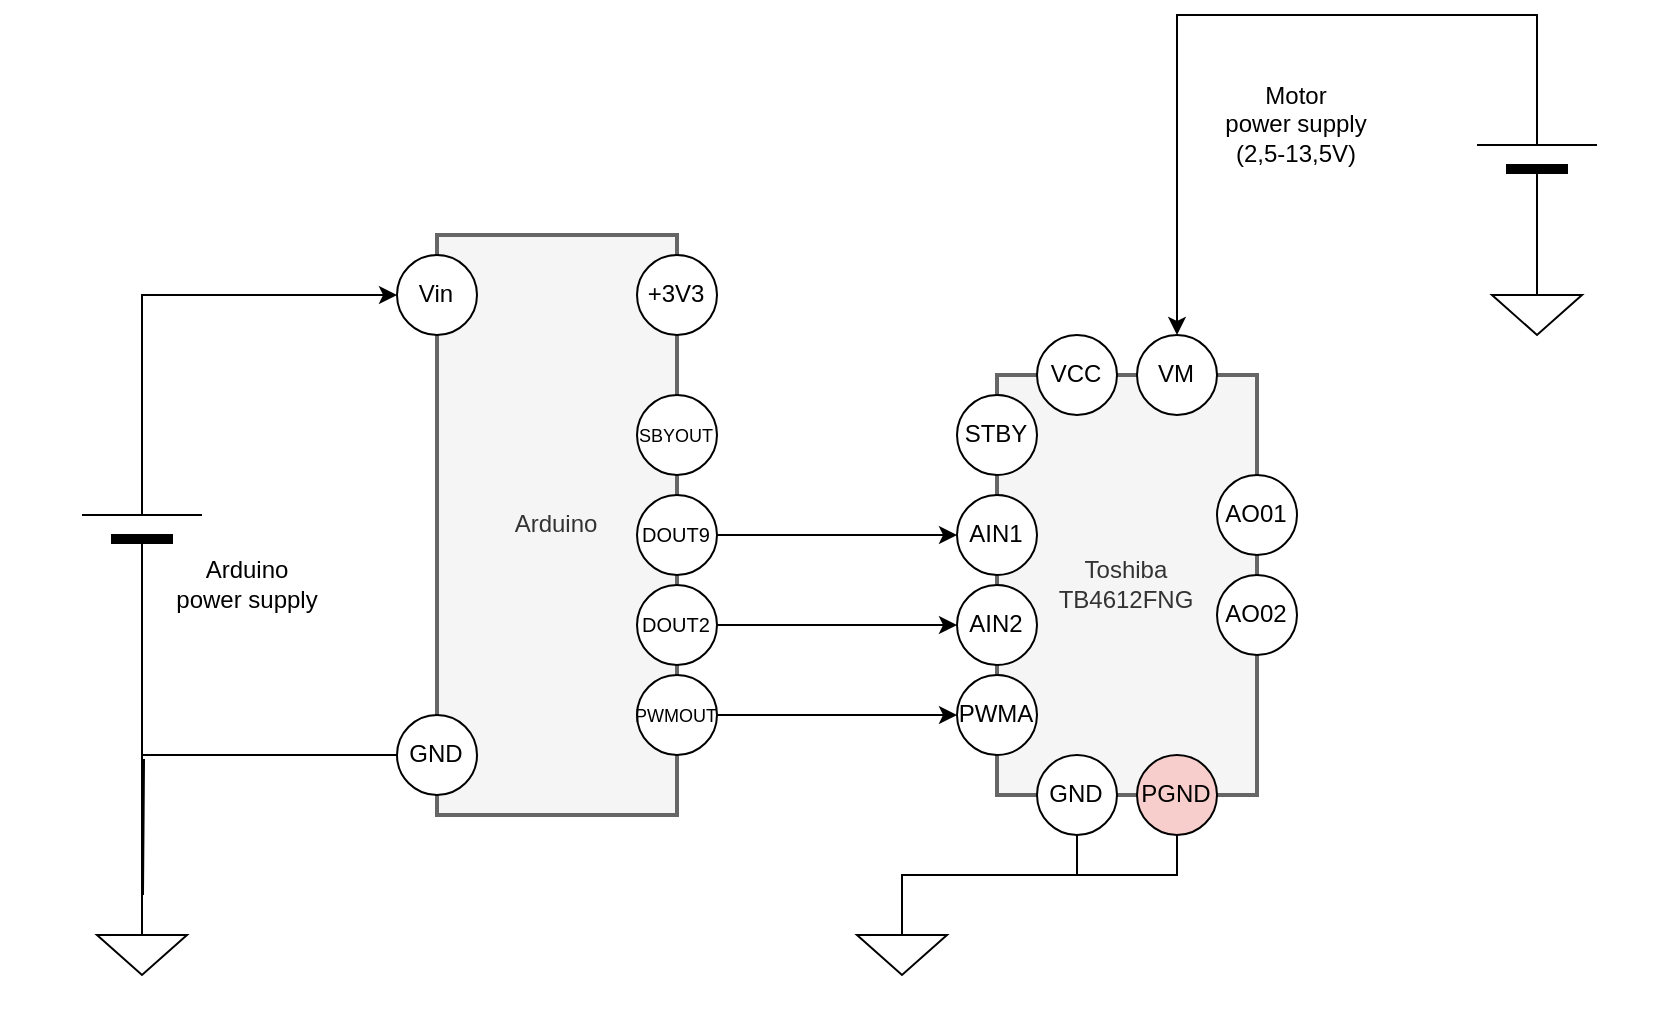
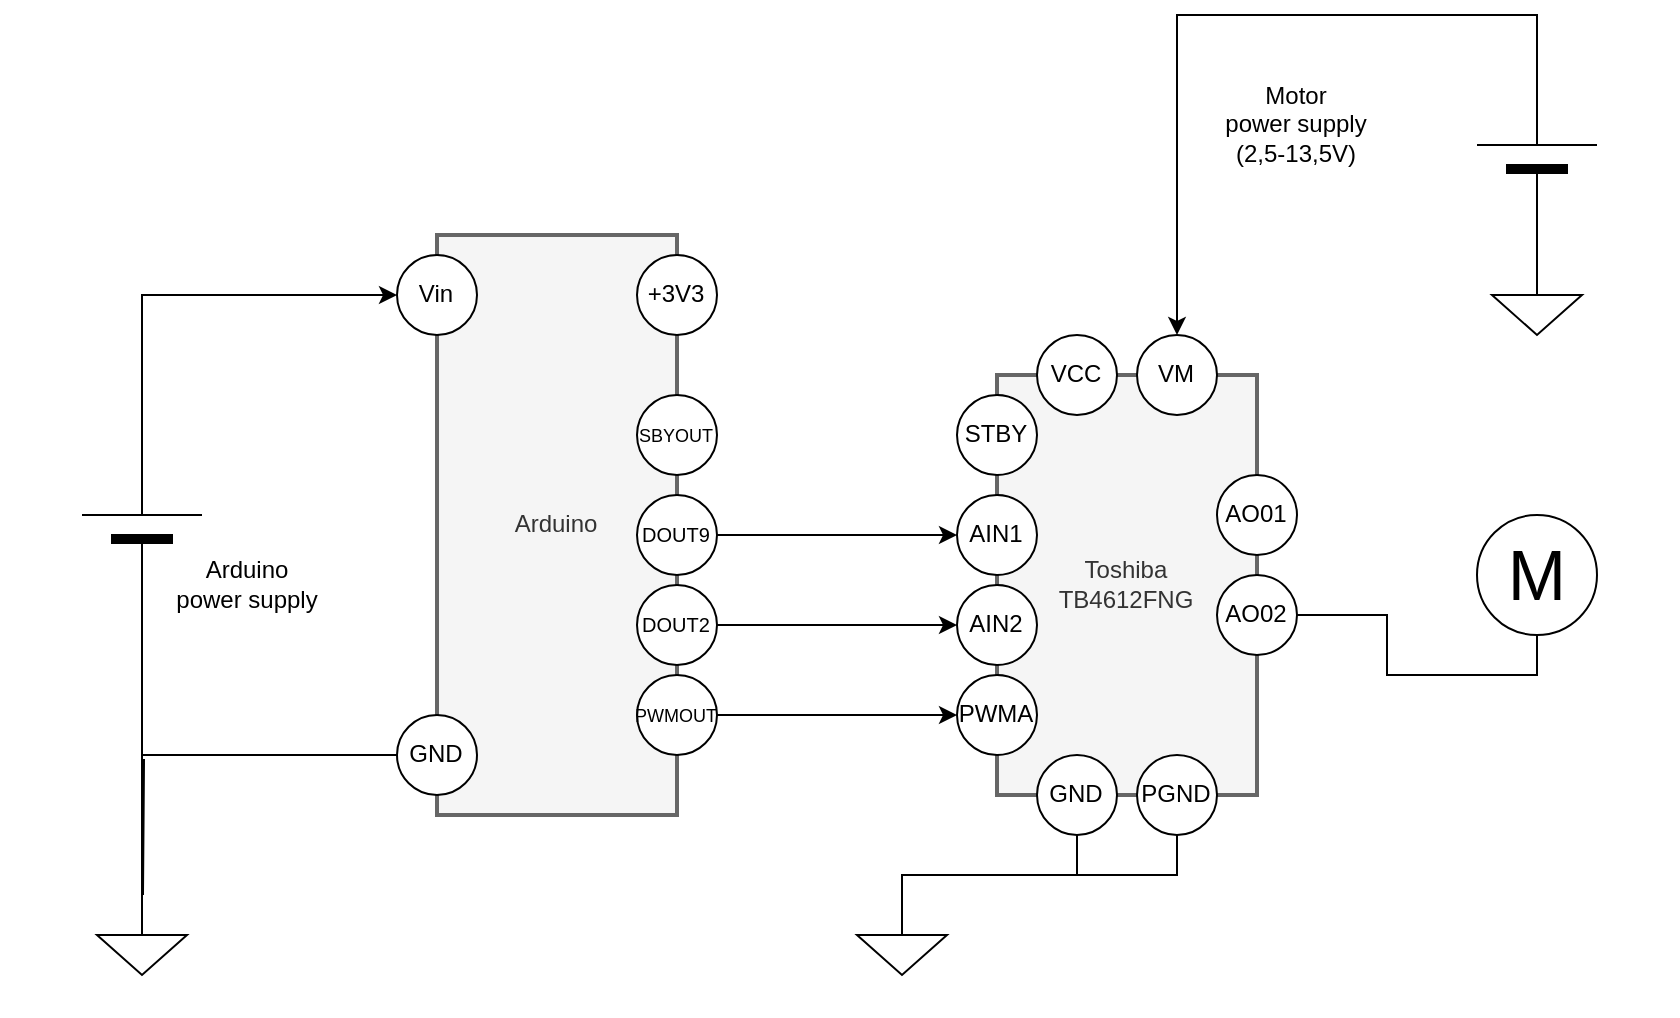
none -> (1537, 575)
none -> (1407, 675)
(1177, 795) -> (1177, 795)
